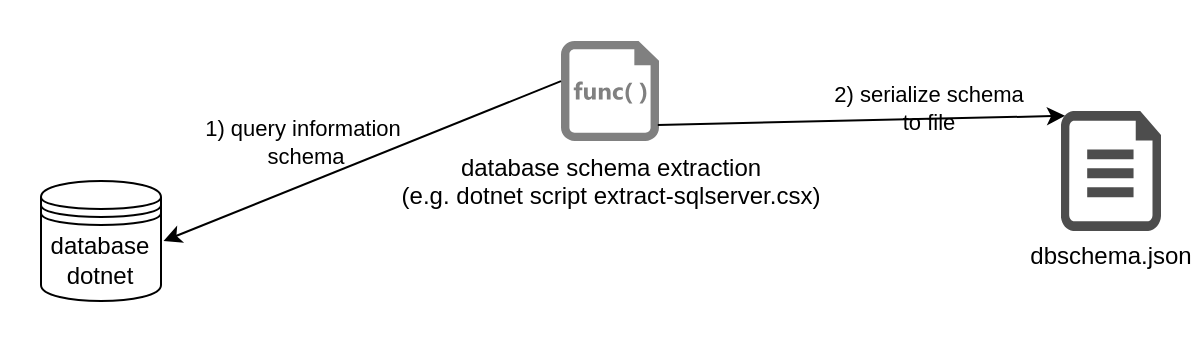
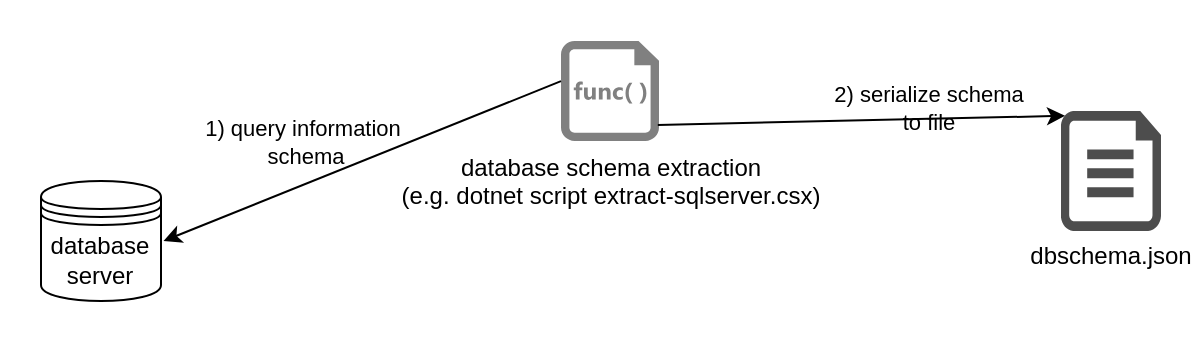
(101, 261) -> (101, 261)
